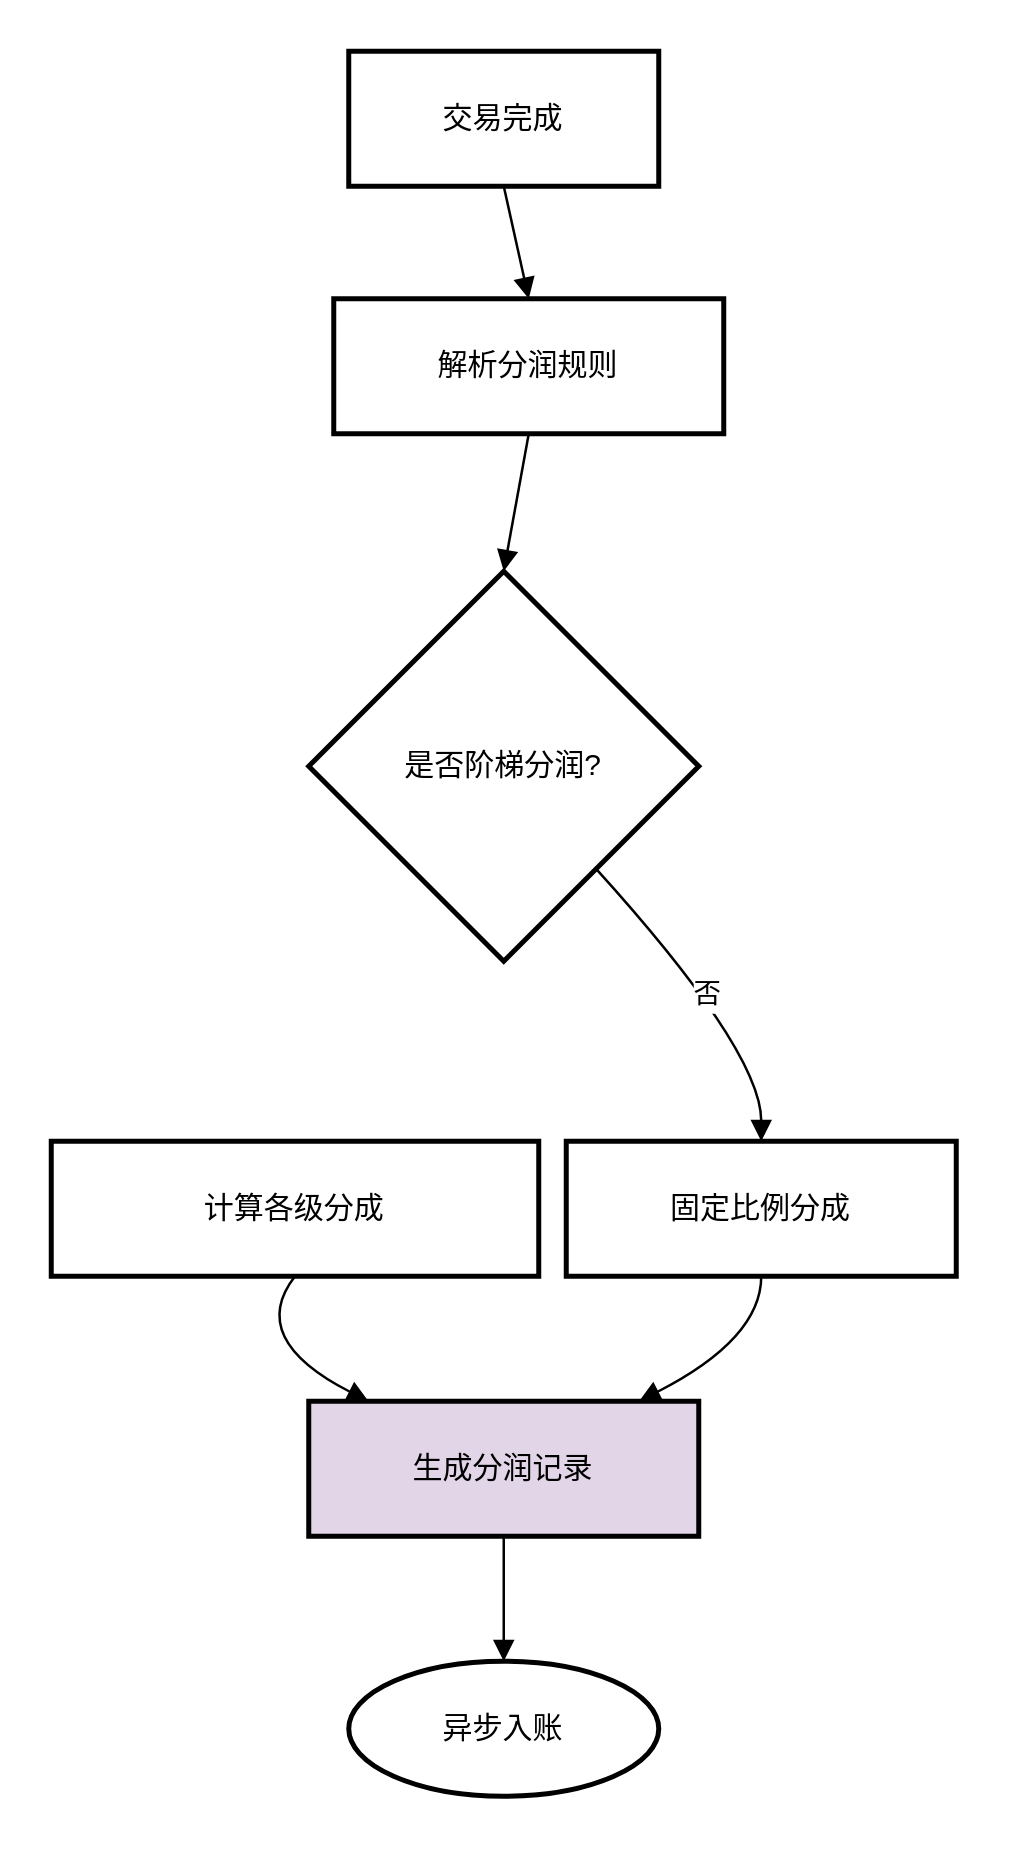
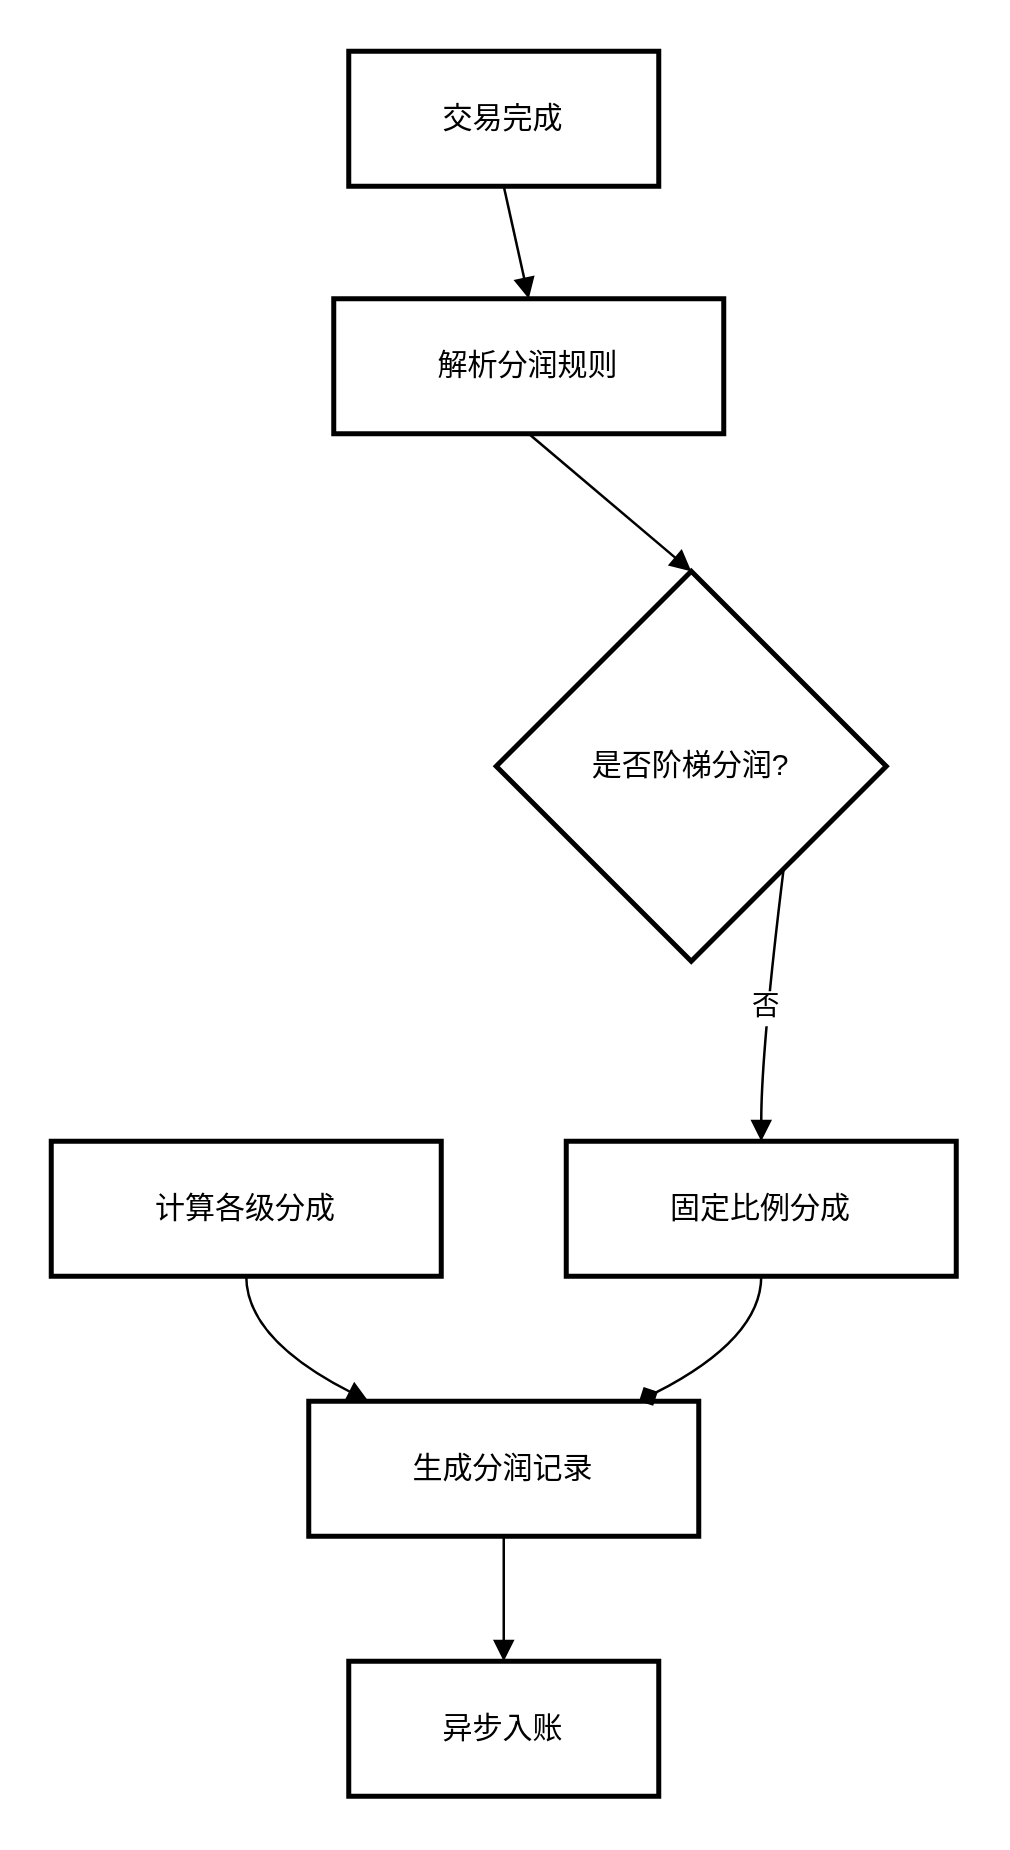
(504, 766) -> (691, 766)
(295, 1209) -> (246, 1209)
(659, 1391) -> (658, 1391)
(504, 1469) -> (504, 1469)
(504, 1729) -> (504, 1729)
